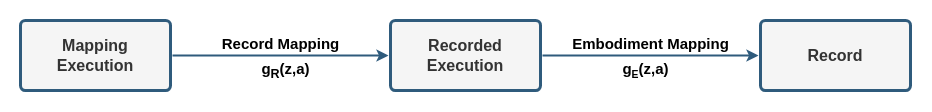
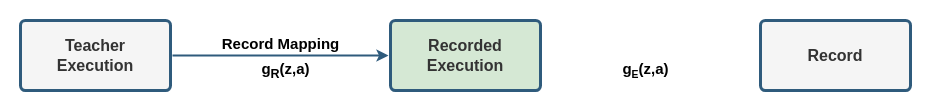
(96, 56) -> (96, 56)
(466, 56) -> (466, 56)
(646, 56) -> none
